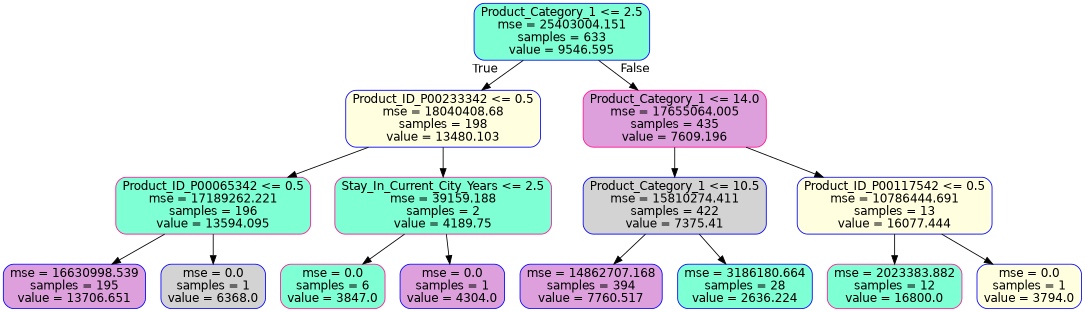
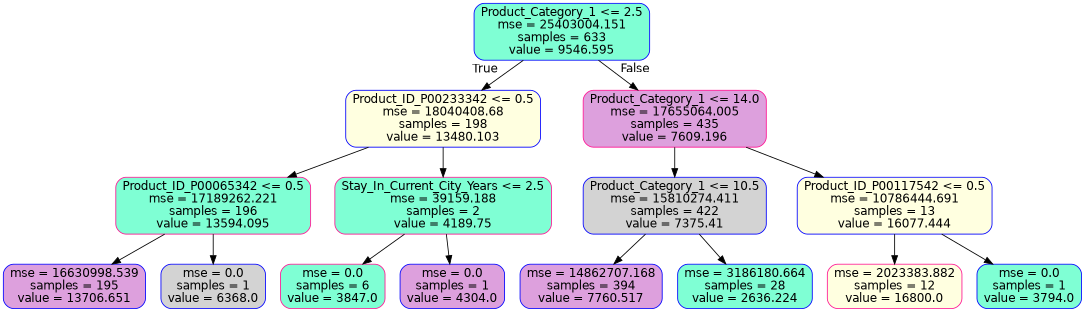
(895, 286) -> (895, 286)
(1029, 286) -> (1029, 286)
